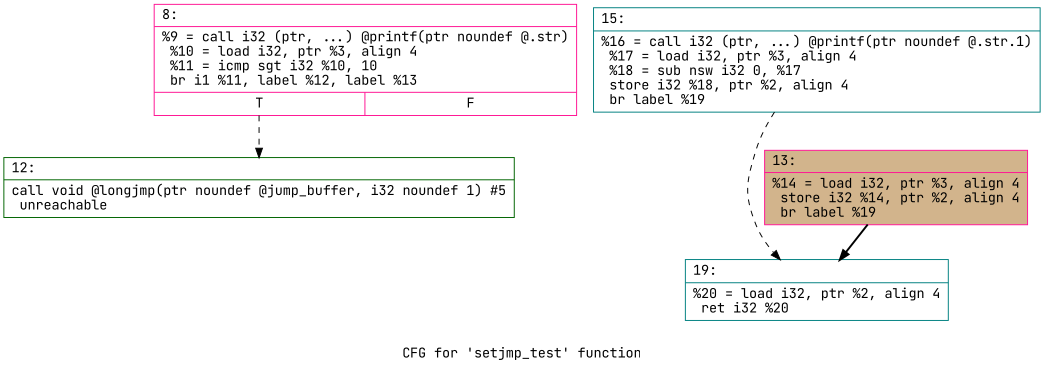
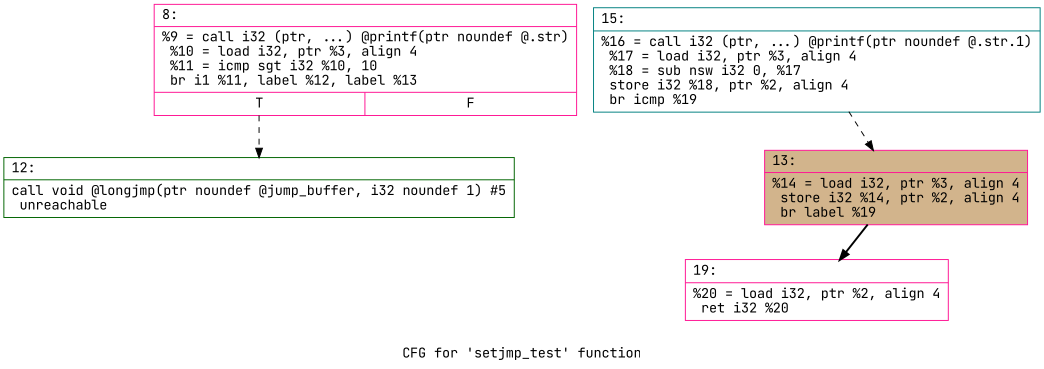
(653, 100) -> (650, 100)
(748, 183) -> (859, 127)
(817, 290) -> (817, 290)
